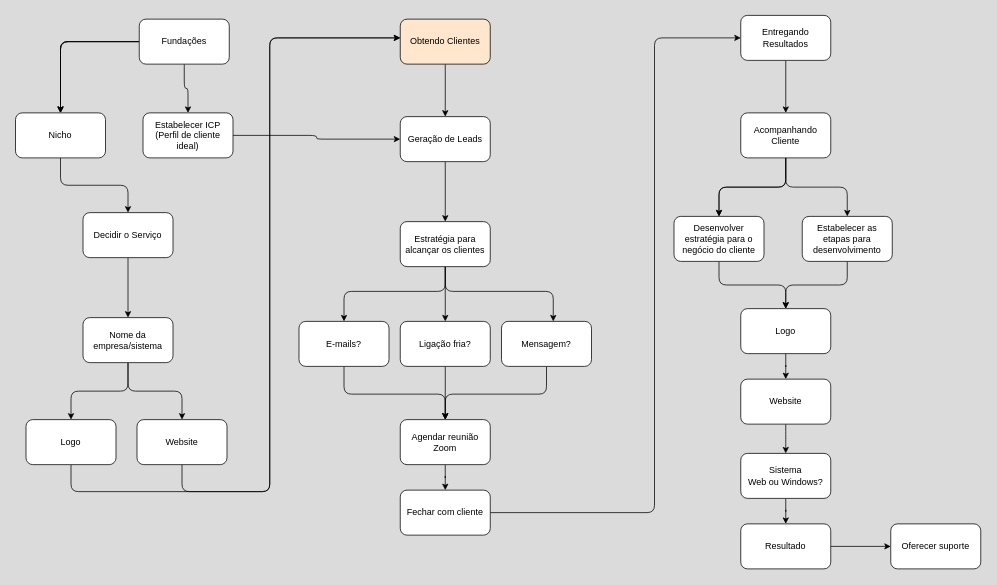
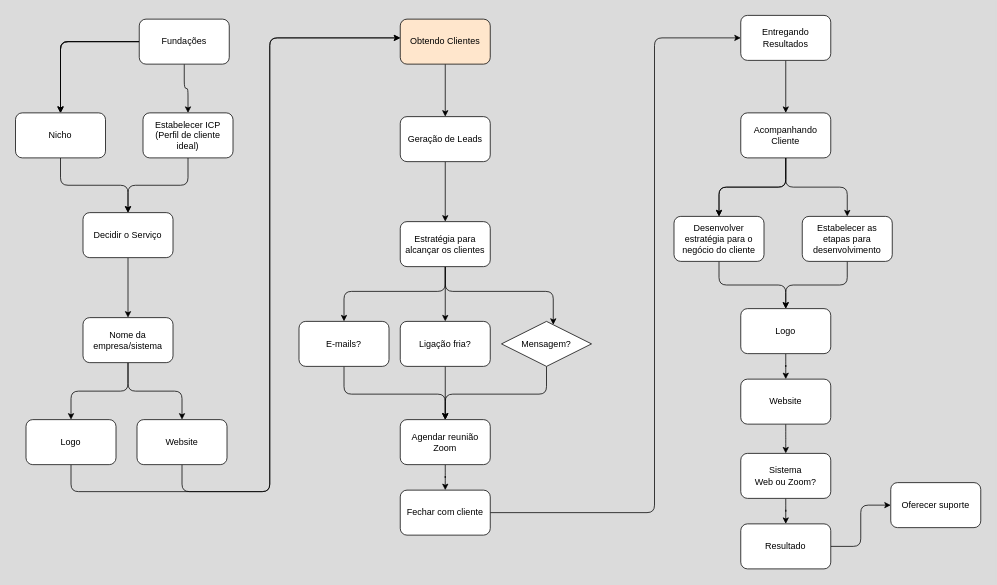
(279, 135) -> (169, 185)
(546, 344) -> (546, 344)
(786, 476) -> (786, 476)
(936, 546) -> (936, 505)
